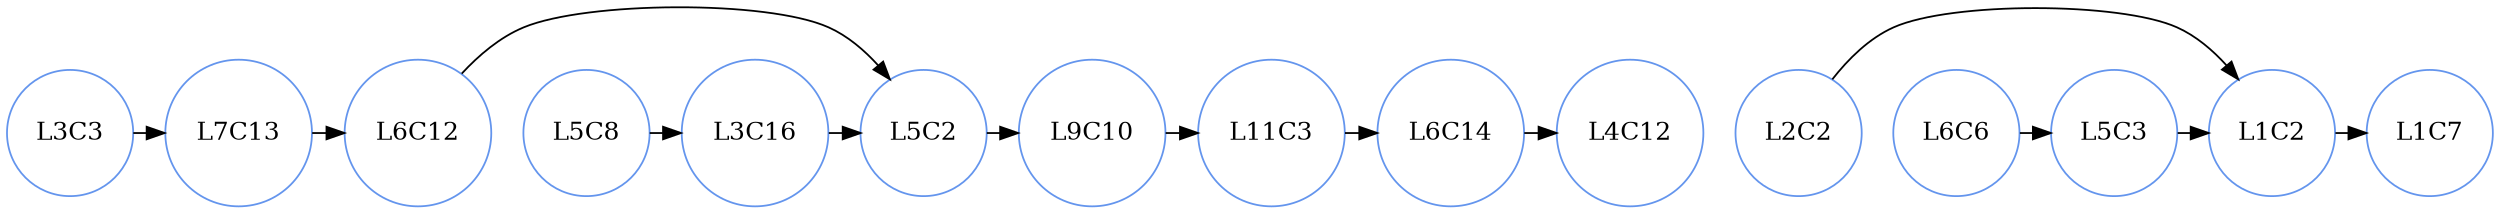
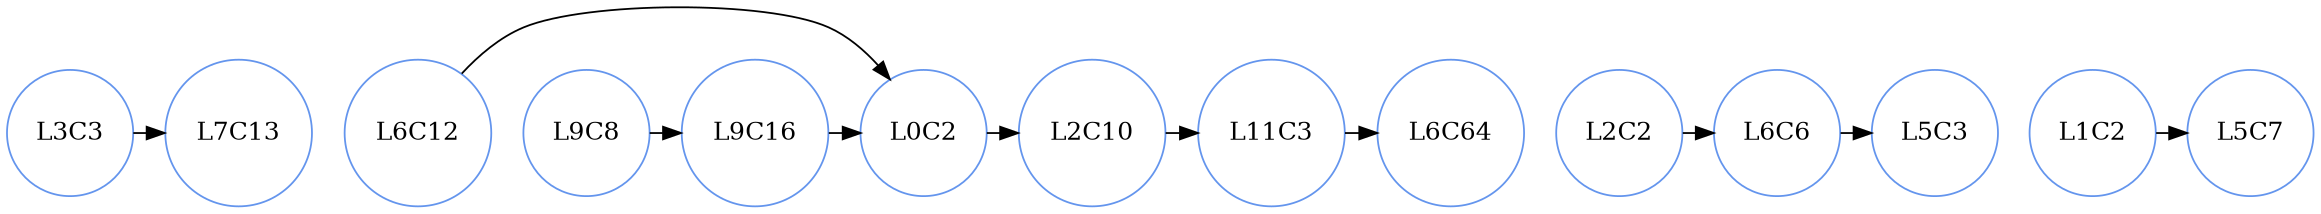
(2026, 8) -> (1689, 133)
(319, 133) -> none
(587, 133) -> (587, 133)
(755, 133) -> (755, 133)
(924, 133) -> (924, 133)
(1092, 133) -> (1092, 133)
(1451, 133) -> (1451, 133)
(1630, 133) -> none
(2184, 133) -> none
(2430, 133) -> (2250, 133)
